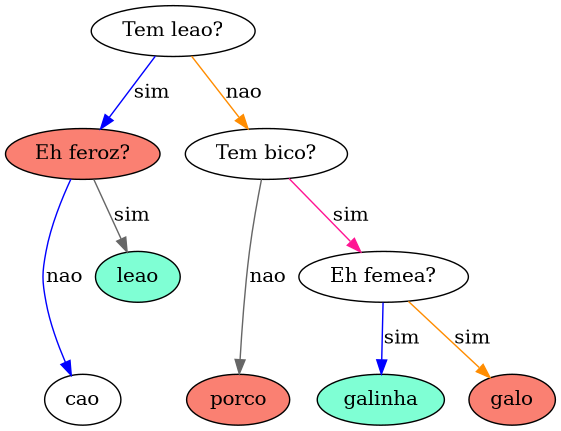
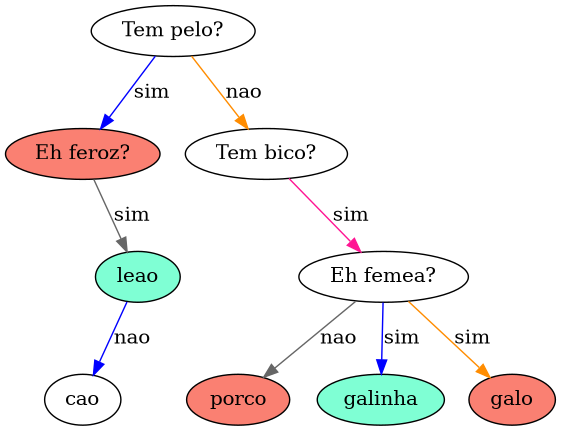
(173, 31) -> (173, 31)
(247, 269) -> (315, 335)
(43, 270) -> (113, 332)
